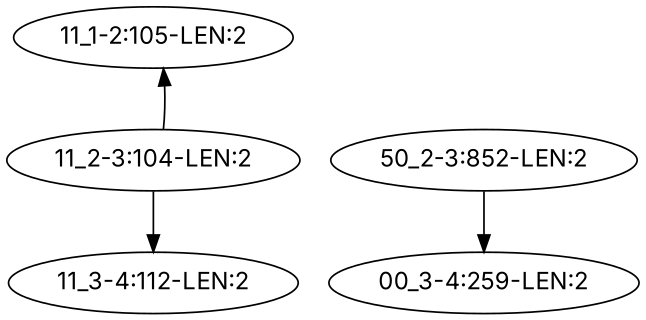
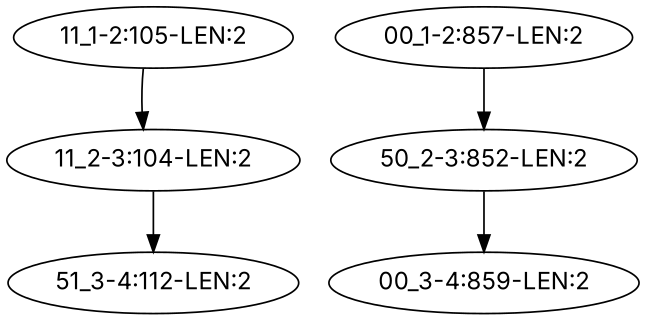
none -> (484, 37)
(165, 108) -> (142, 90)
(153, 283) -> (153, 283)
(484, 283) -> (484, 283)
